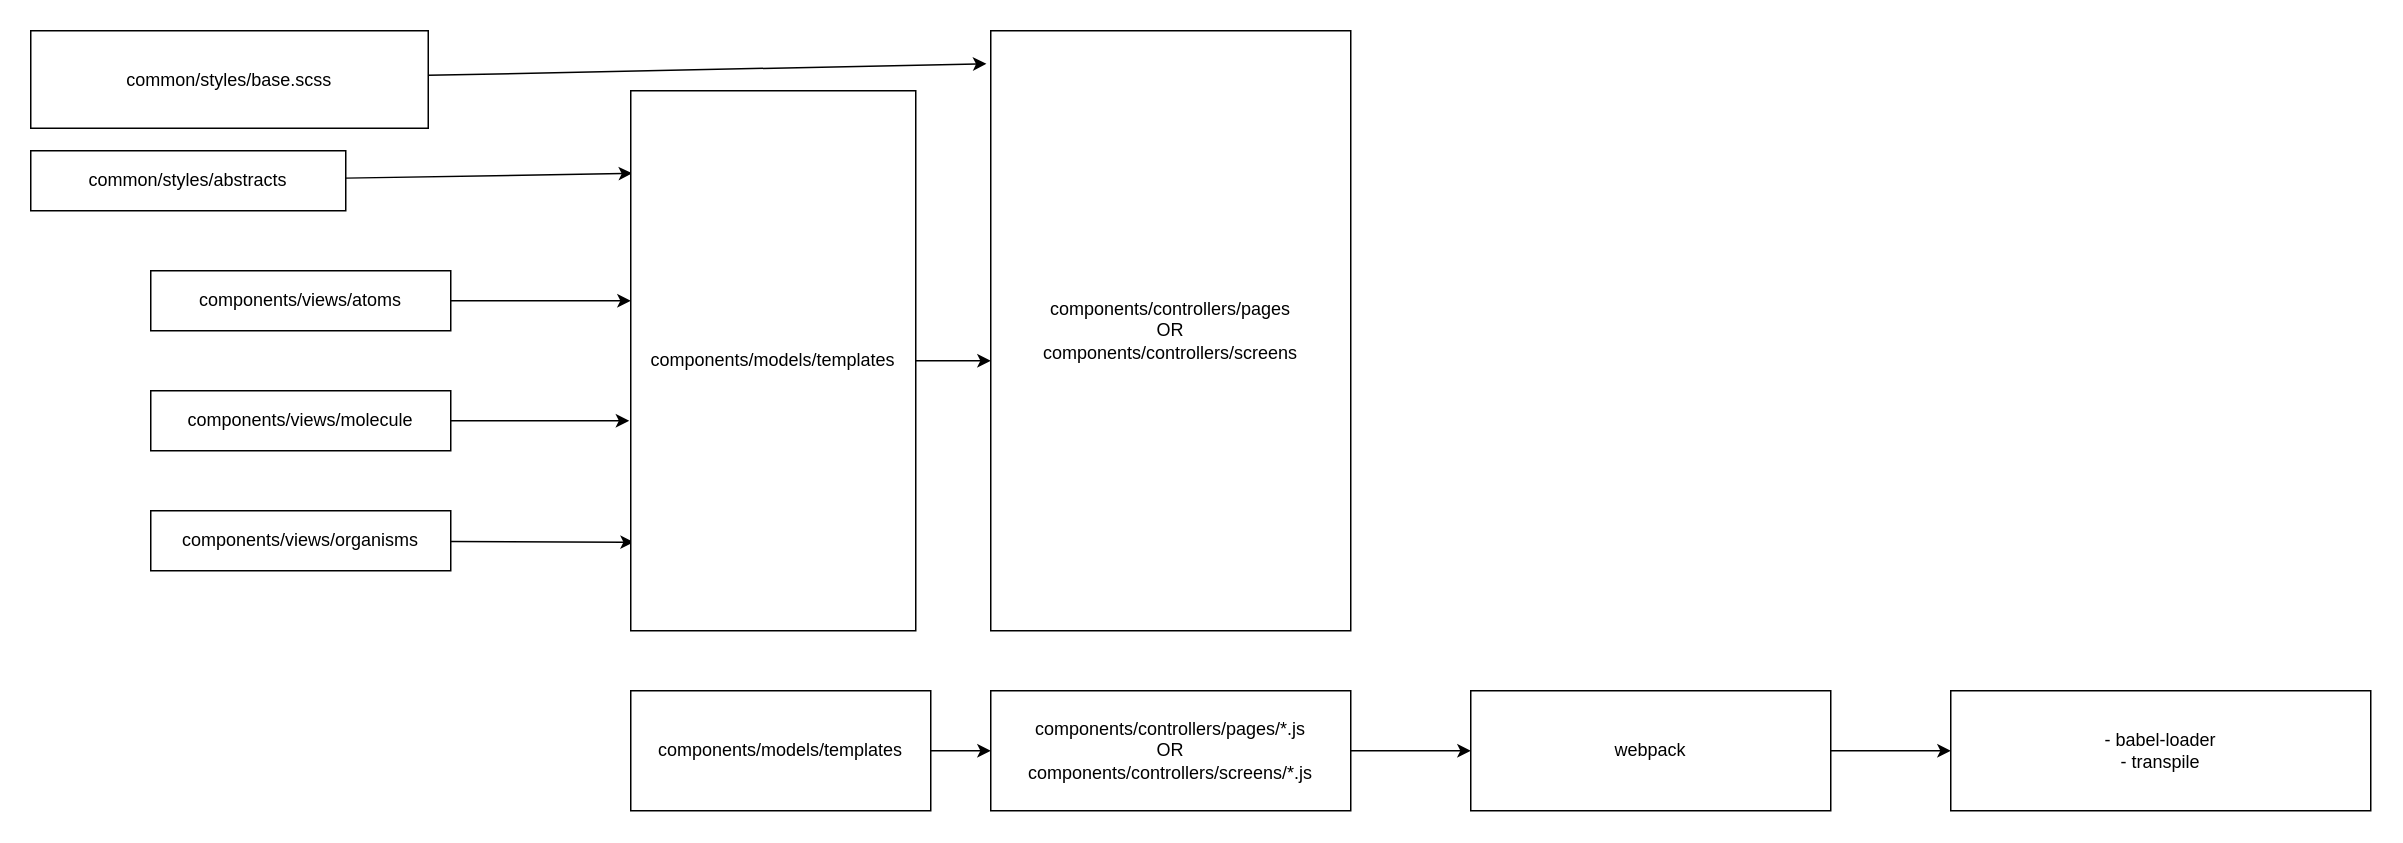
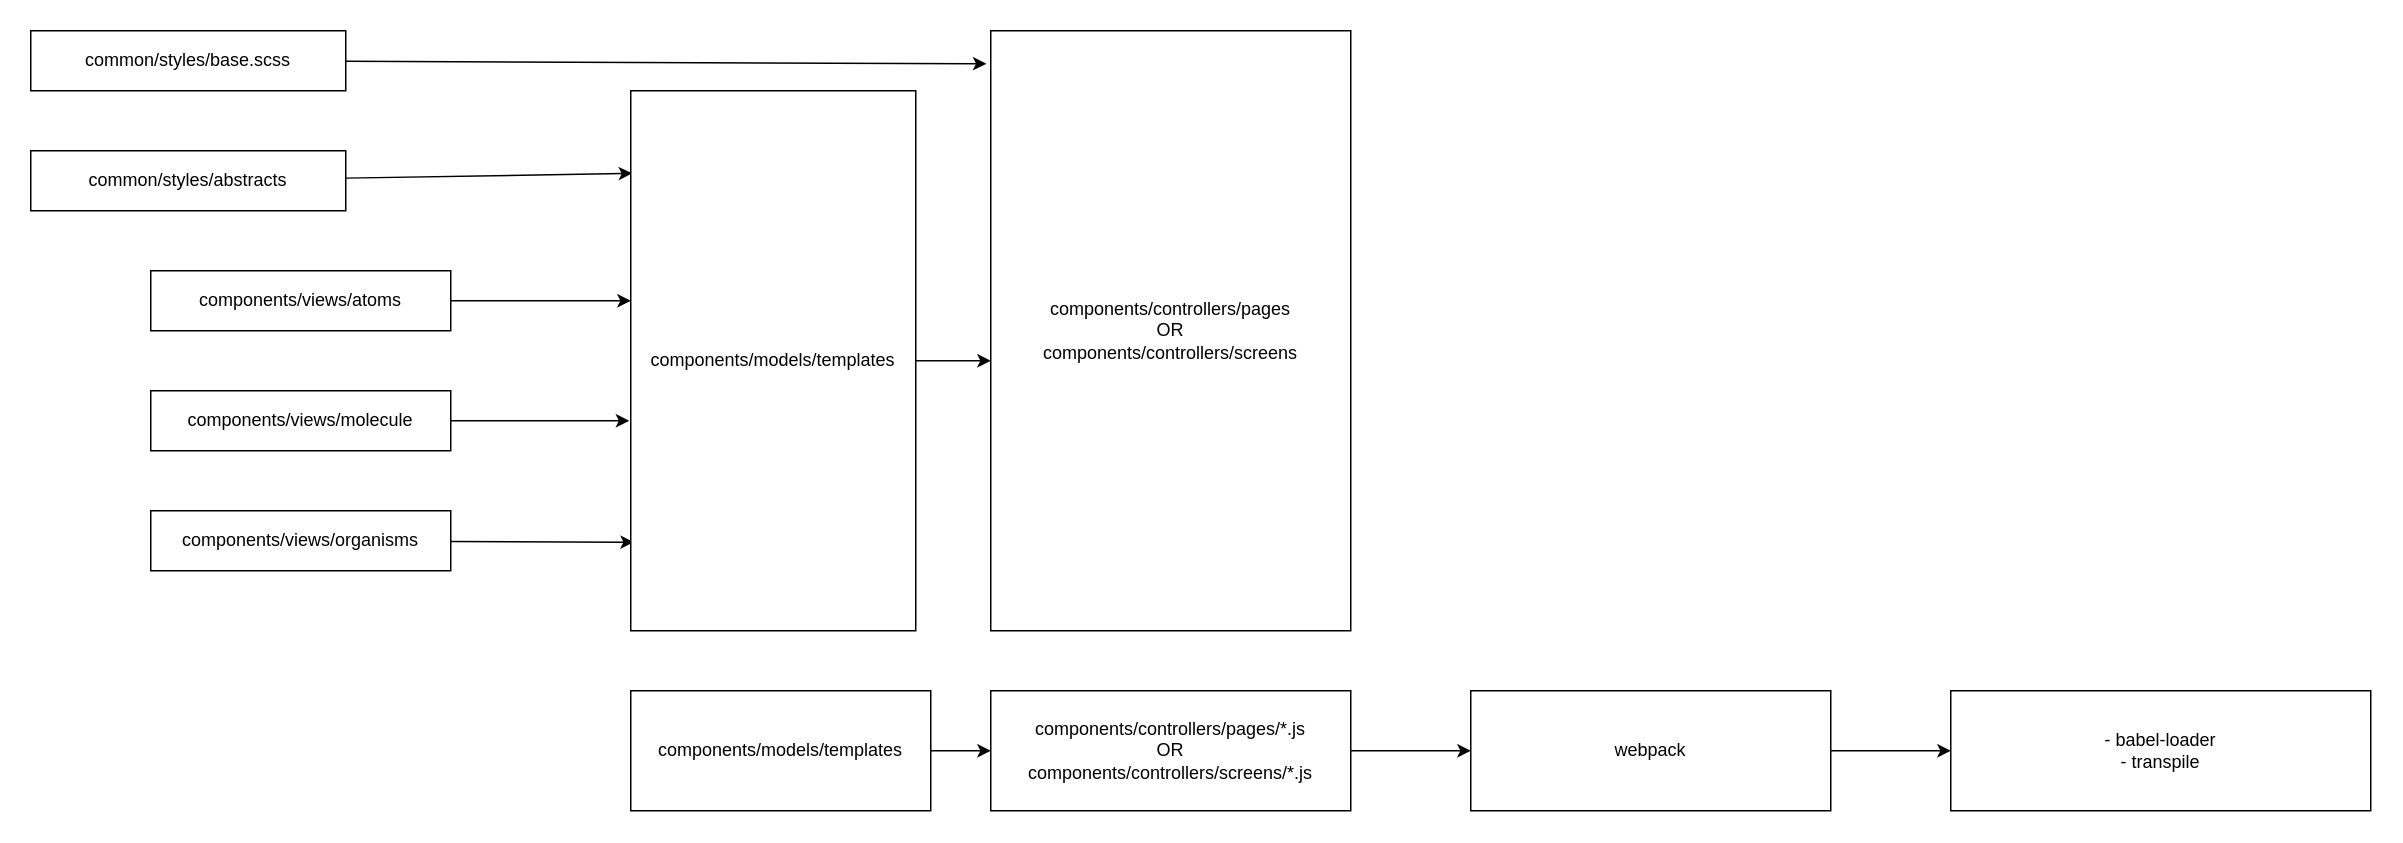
(230, 80) -> (188, 61)
